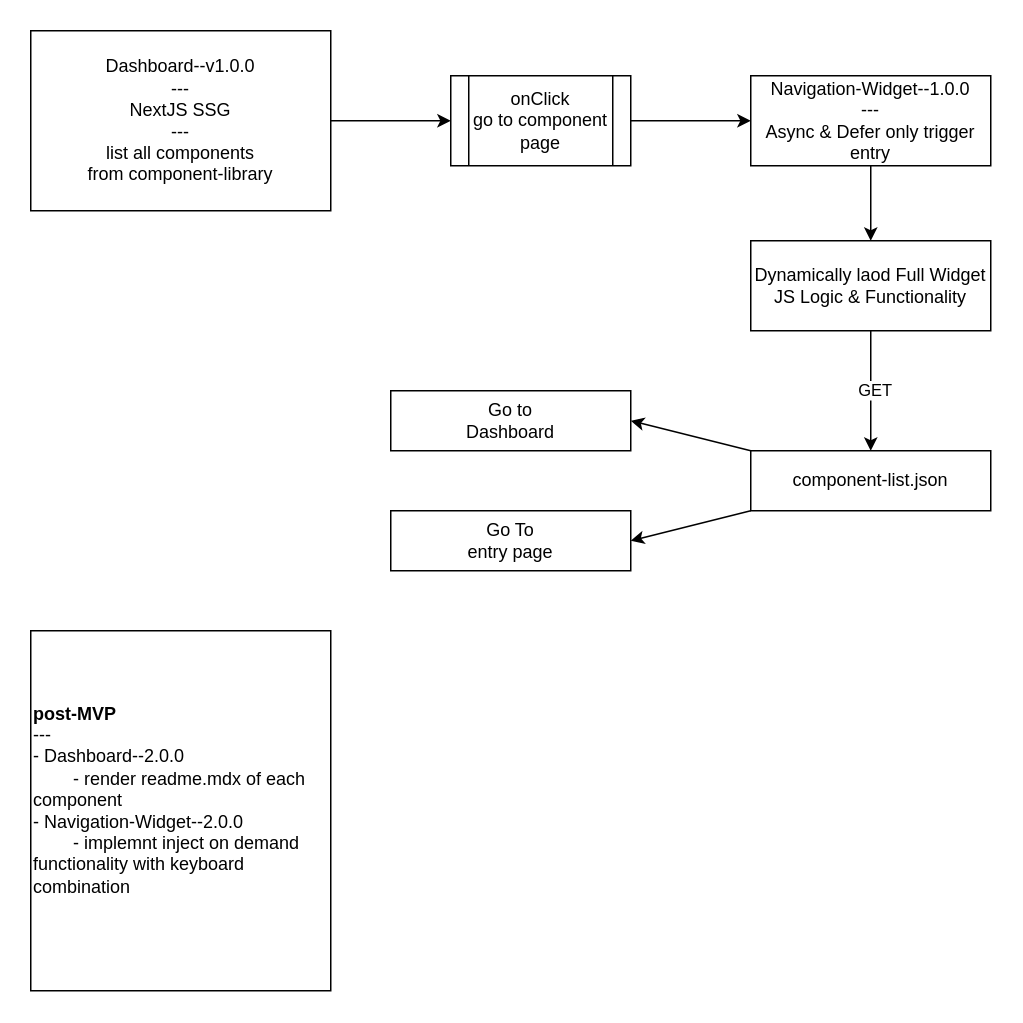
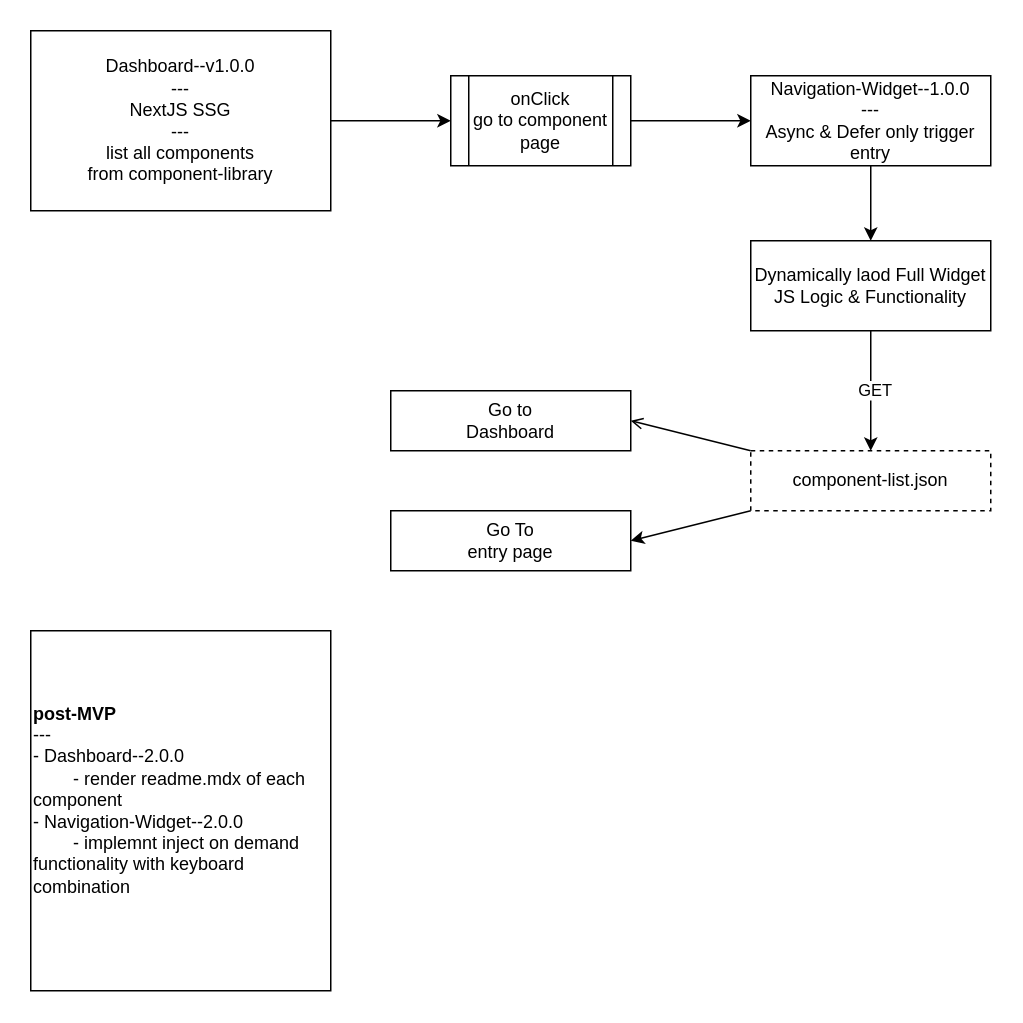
(642, 424) -> (639, 423)
(871, 481) -> (871, 481)
